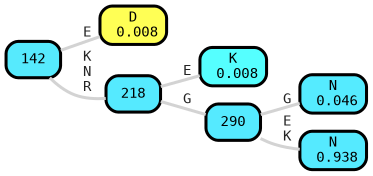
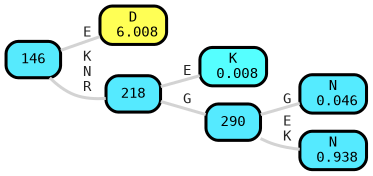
(133, 25) -> (133, 25)
(33, 60) -> (33, 60)
